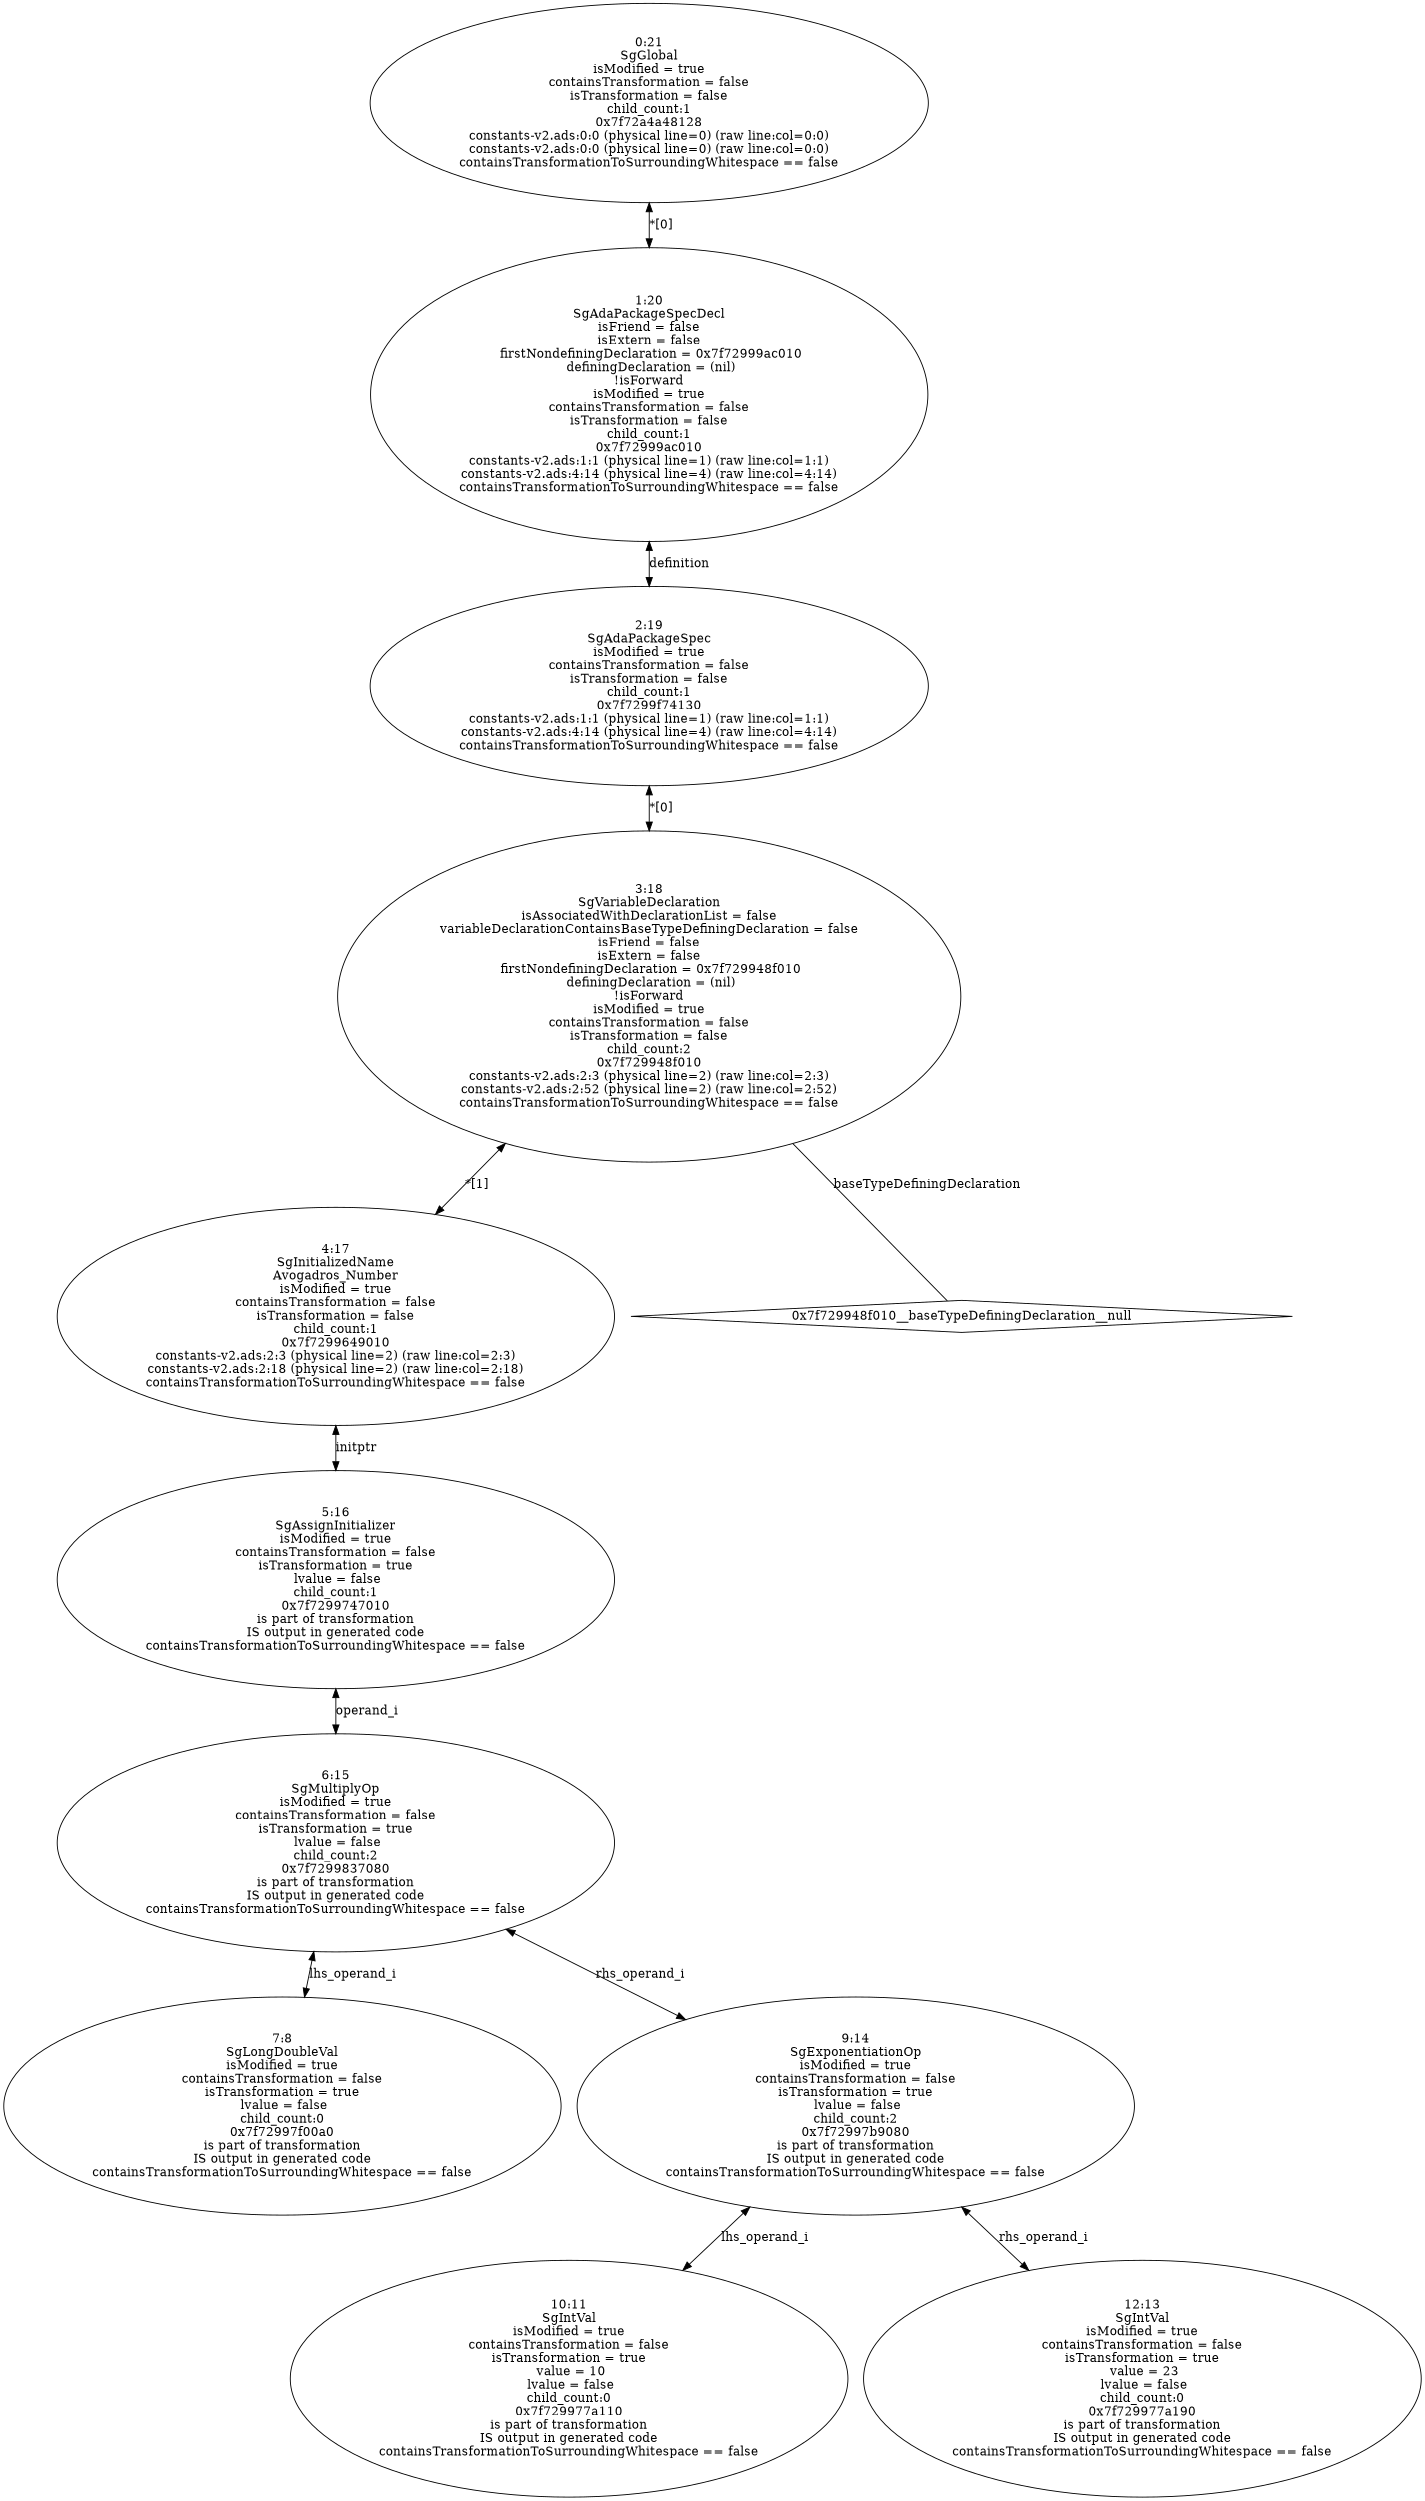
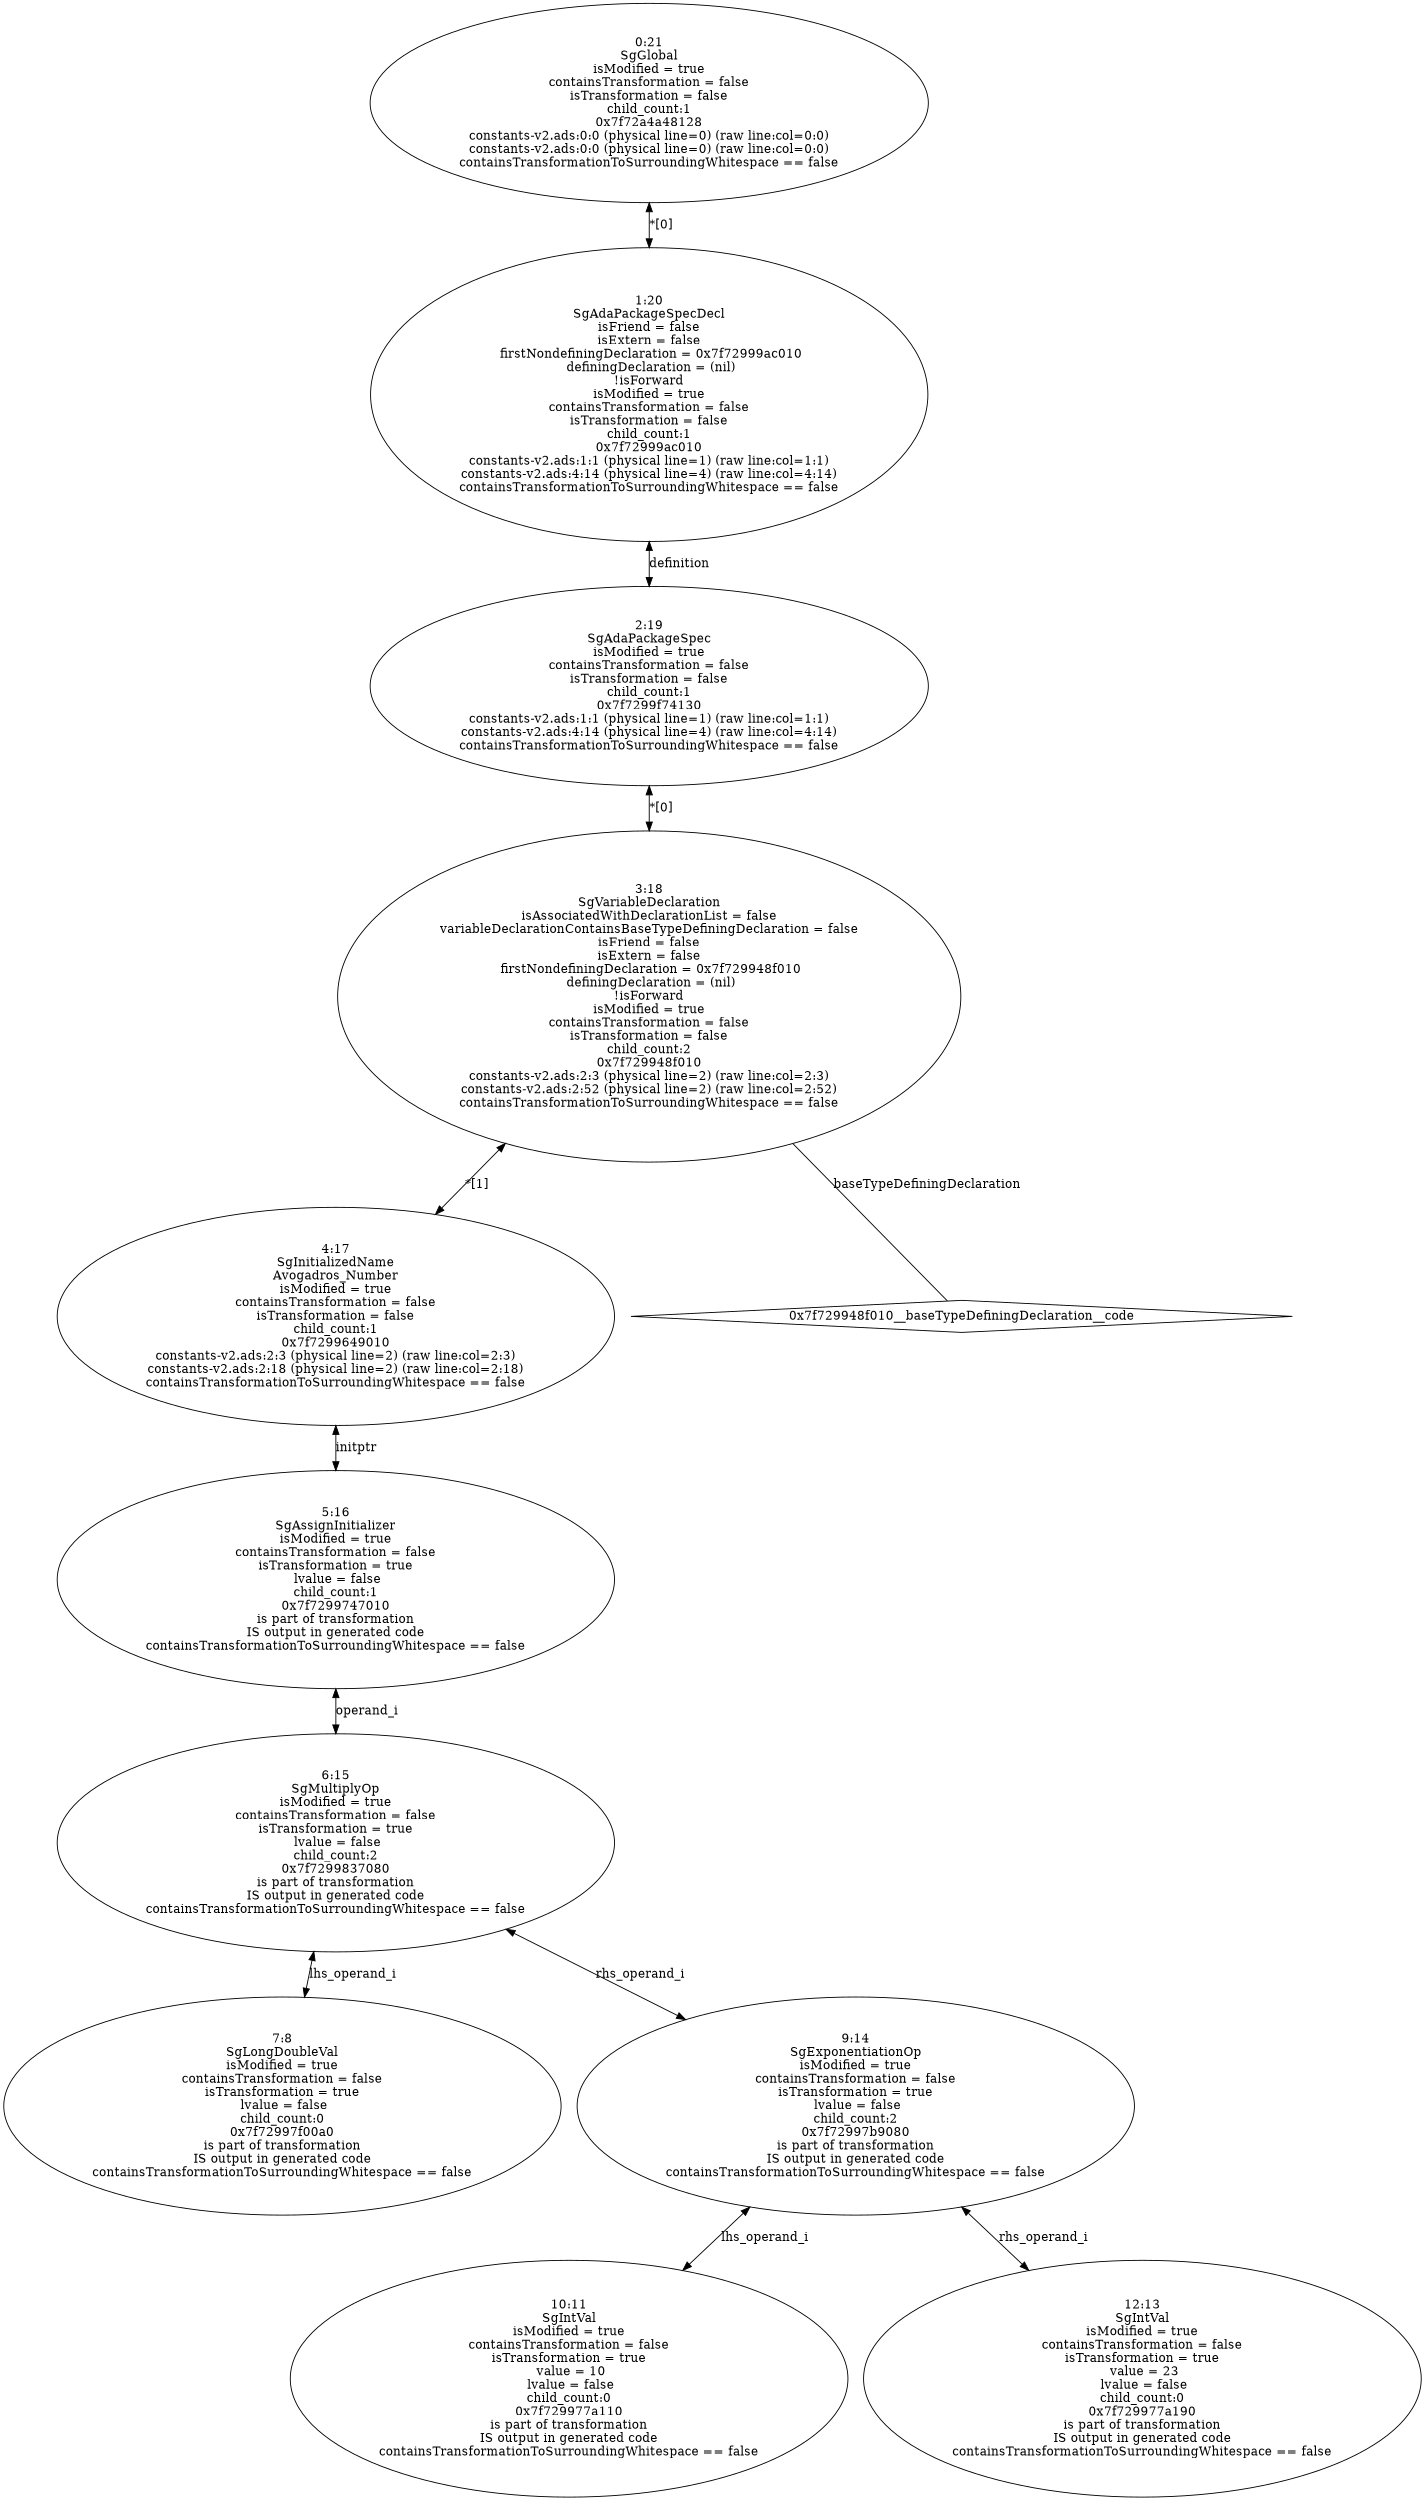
(962, 1316) -> (962, 1316)
